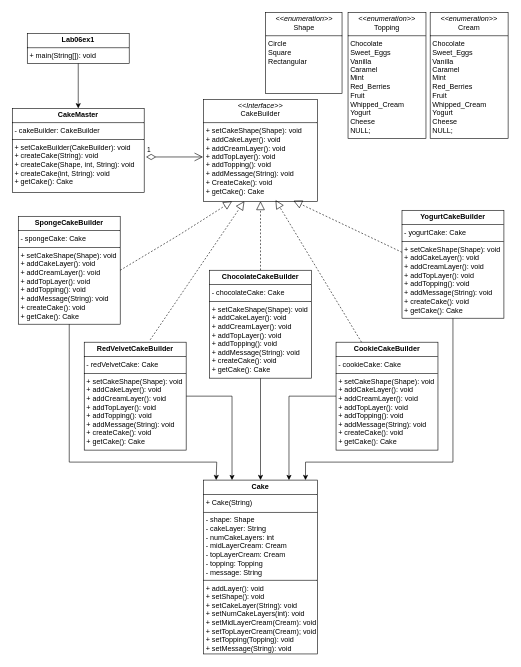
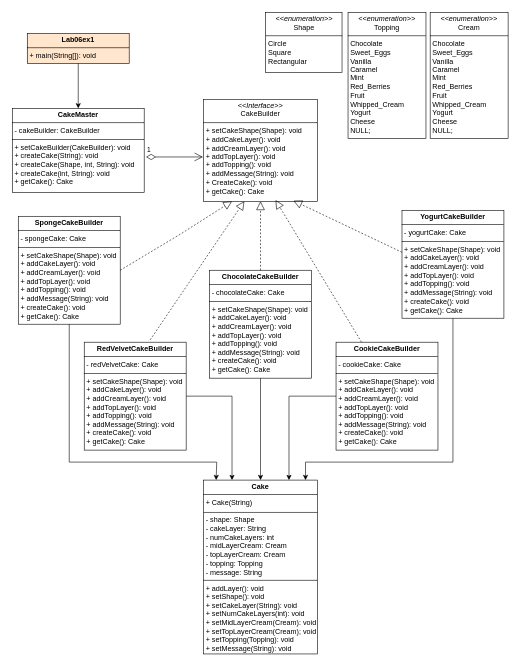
(78, 48) -> (78, 48)
(304, 53) -> (304, 42)
